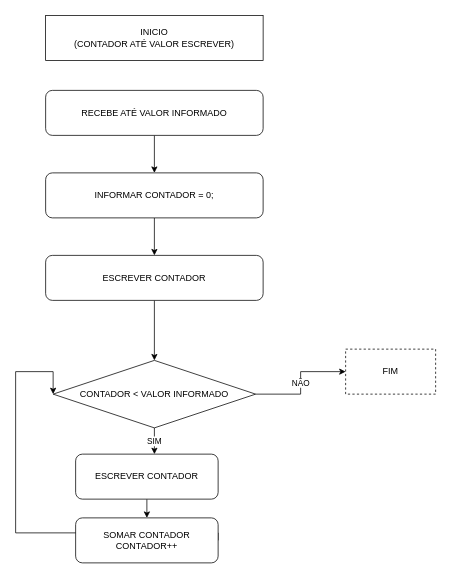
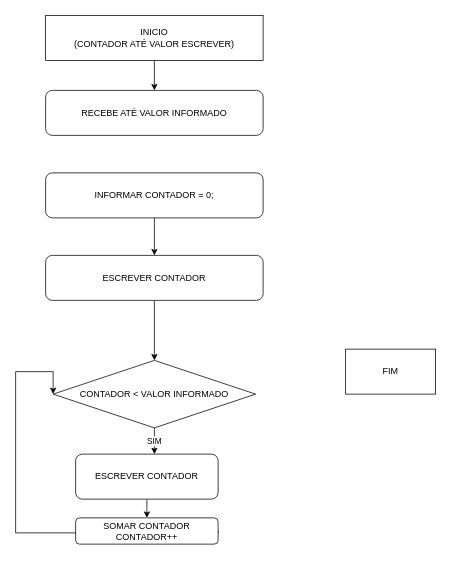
none -> (154, 72)
(154, 152) -> none
(308, 372) -> none
(390, 372) -> (390, 372)
(147, 540) -> (147, 531)
